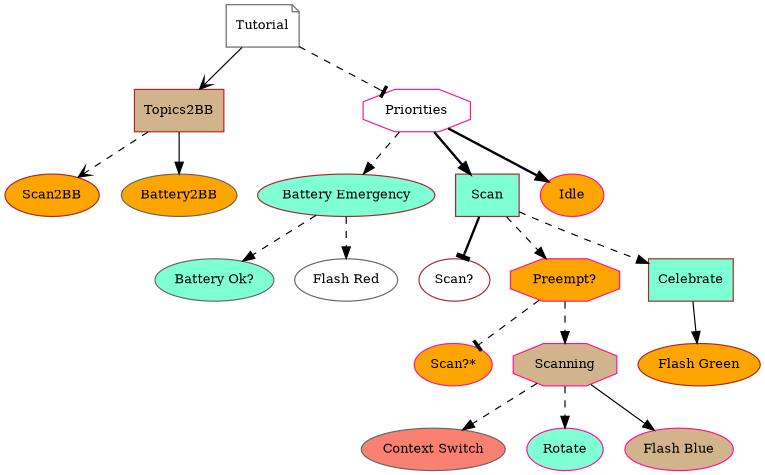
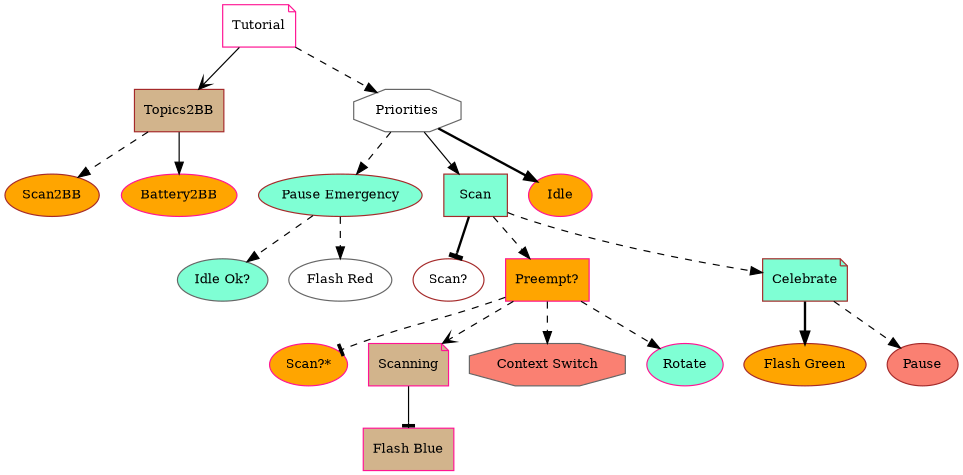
(263, 26) -> (259, 26)
(340, 68) -> (331, 67)
(417, 111) -> (407, 111)
(448, 148) -> (438, 148)
(118, 151) -> (118, 151)
(179, 195) -> (179, 195)
(346, 195) -> (340, 195)
(214, 280) -> (223, 280)
(565, 280) -> (547, 280)
(691, 280) -> (805, 280)
(565, 317) -> (483, 319)
(694, 317) -> (805, 317)
(565, 365) -> (409, 365)
none -> (923, 365)
(565, 401) -> (615, 322)
(505, 403) -> (547, 317)
(618, 404) -> (409, 404)
(433, 449) -> (547, 365)
(679, 449) -> (409, 449)
